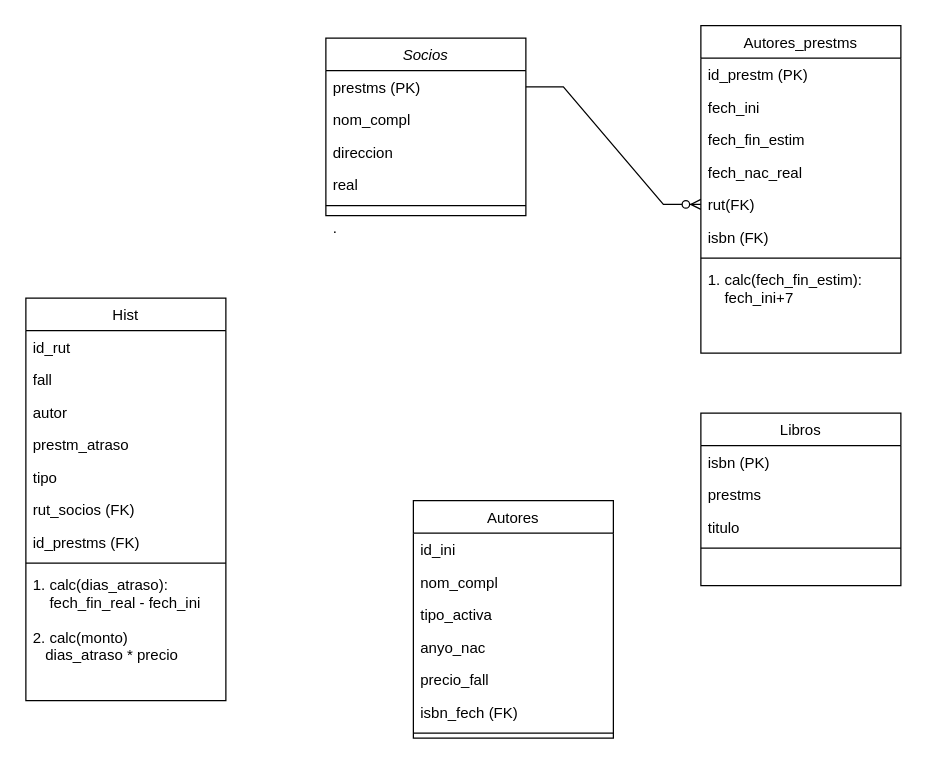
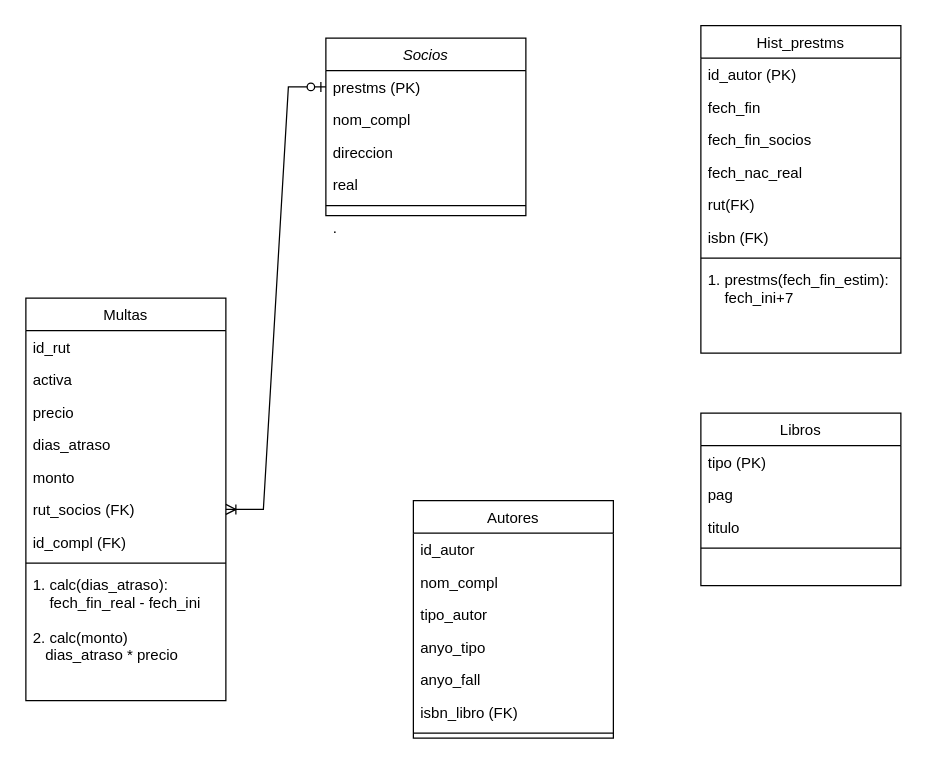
(800, 43) -> (800, 43)
(762, 75) -> (758, 75)
(737, 108) -> (739, 108)
(762, 140) -> (767, 140)
(612, 145) -> none
(797, 280) -> (811, 280)
none -> (276, 299)
(125, 315) -> (125, 315)
(45, 380) -> (56, 380)
(54, 413) -> (56, 413)
(87, 445) -> (77, 445)
(741, 463) -> (741, 463)
(47, 478) -> (54, 478)
(737, 495) -> (720, 495)
(92, 543) -> (81, 543)
(439, 550) -> (452, 550)
(462, 615) -> (460, 615)
(454, 648) -> (456, 648)
(460, 680) -> (454, 680)
(475, 713) -> (475, 713)
